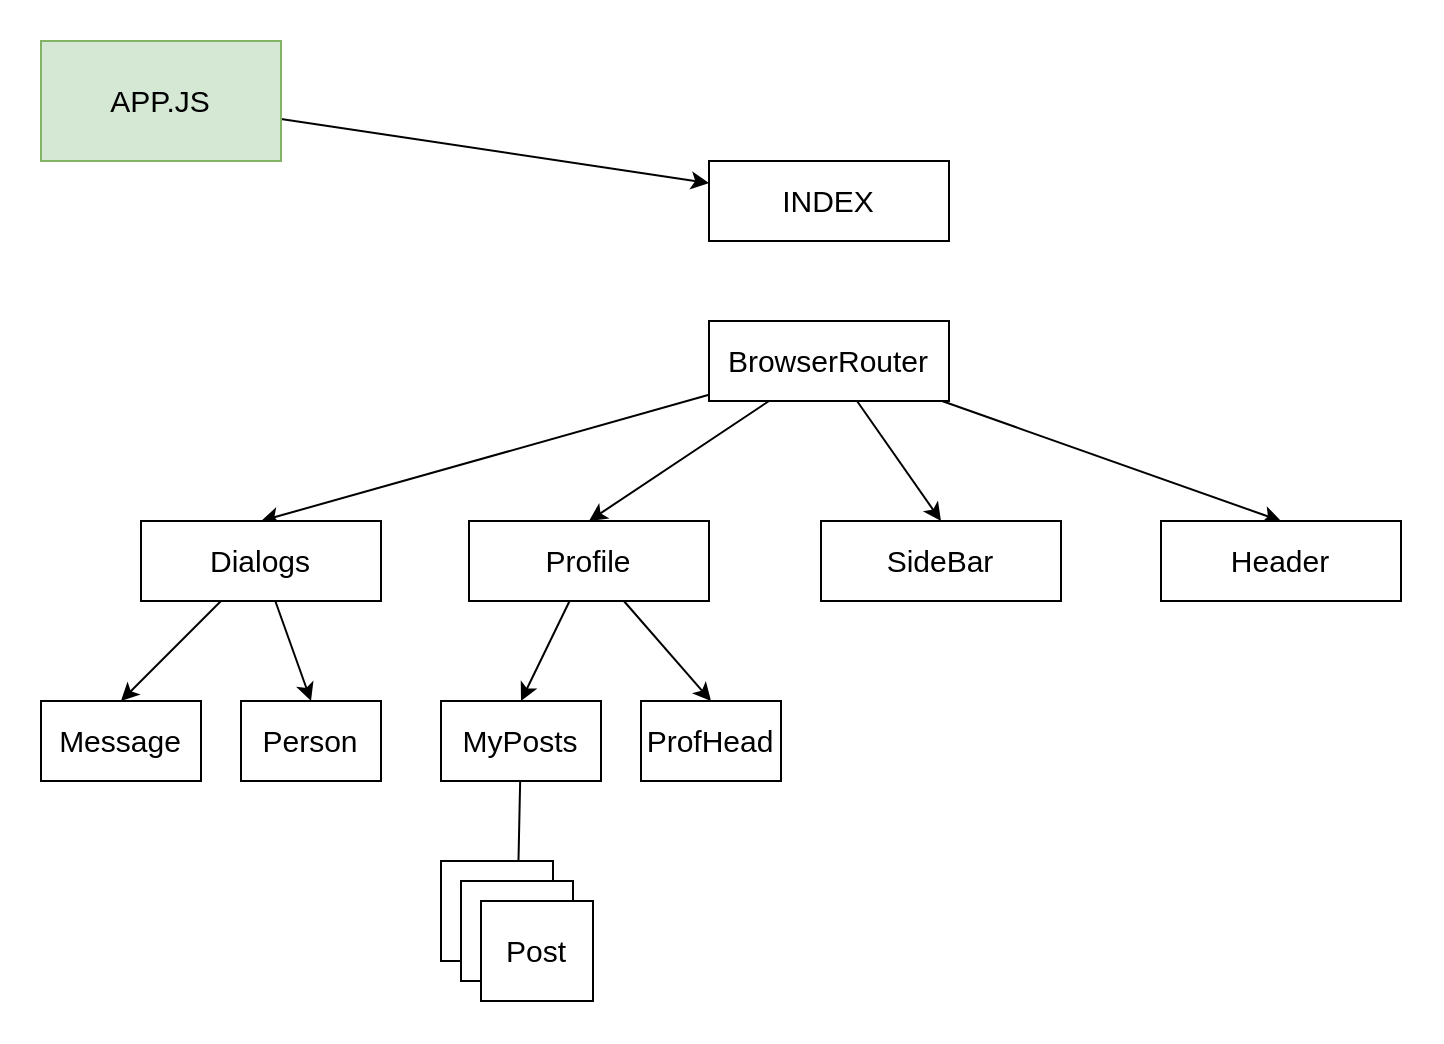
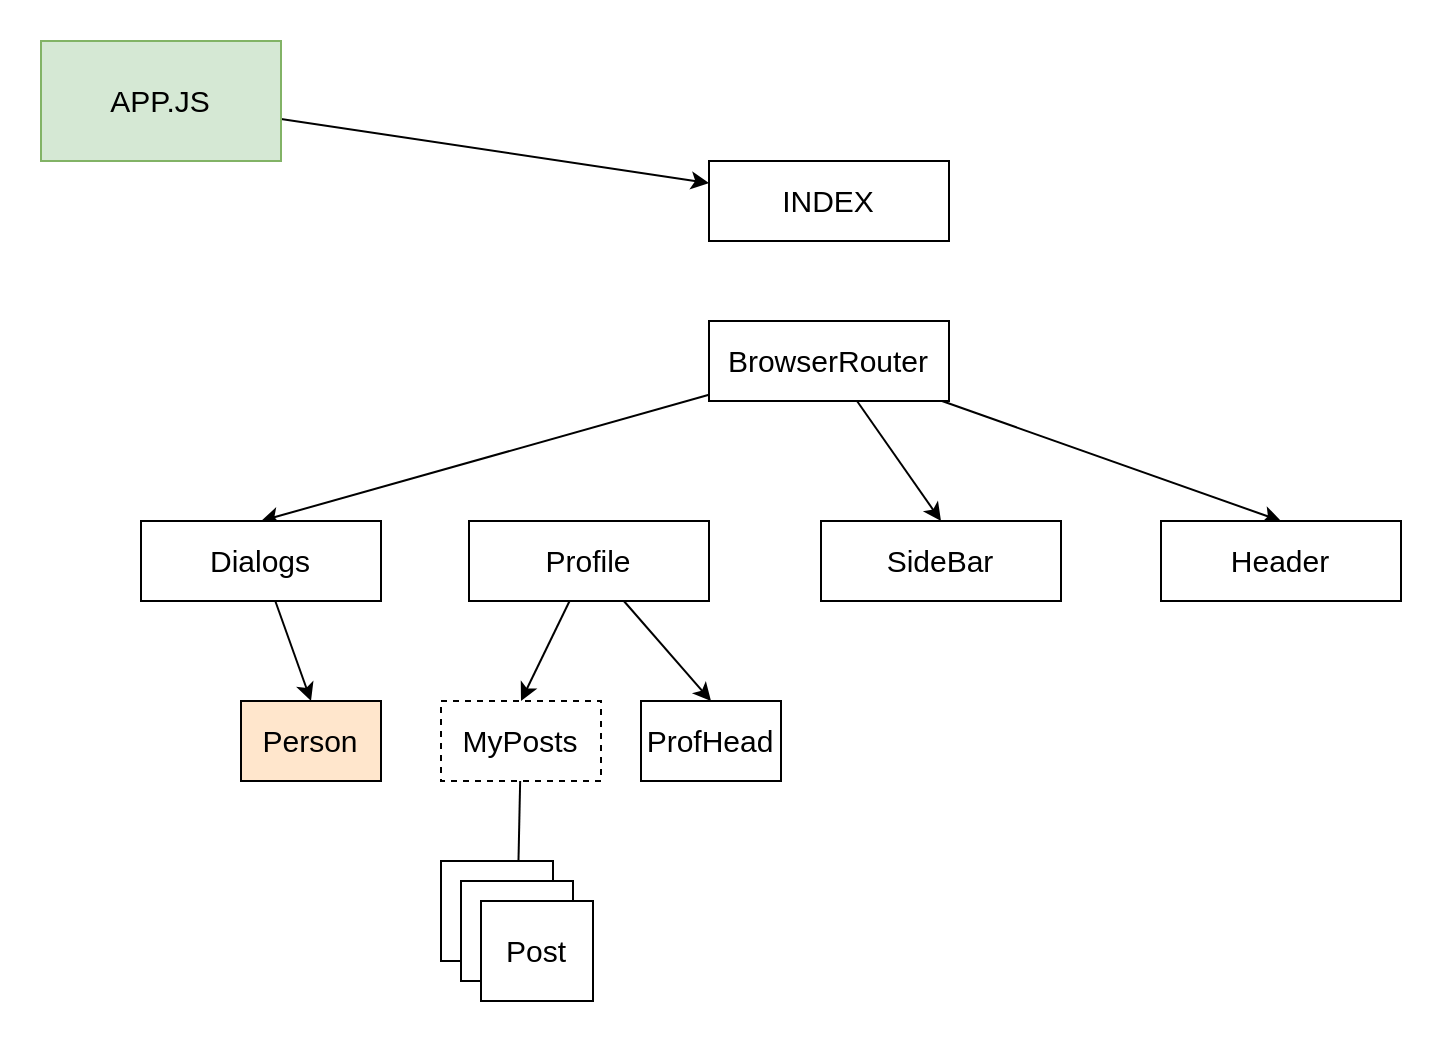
(685, 457) -> none
(176, 647) -> none
(121, 741) -> none
(311, 741) -> (311, 741)
(521, 741) -> (521, 741)
